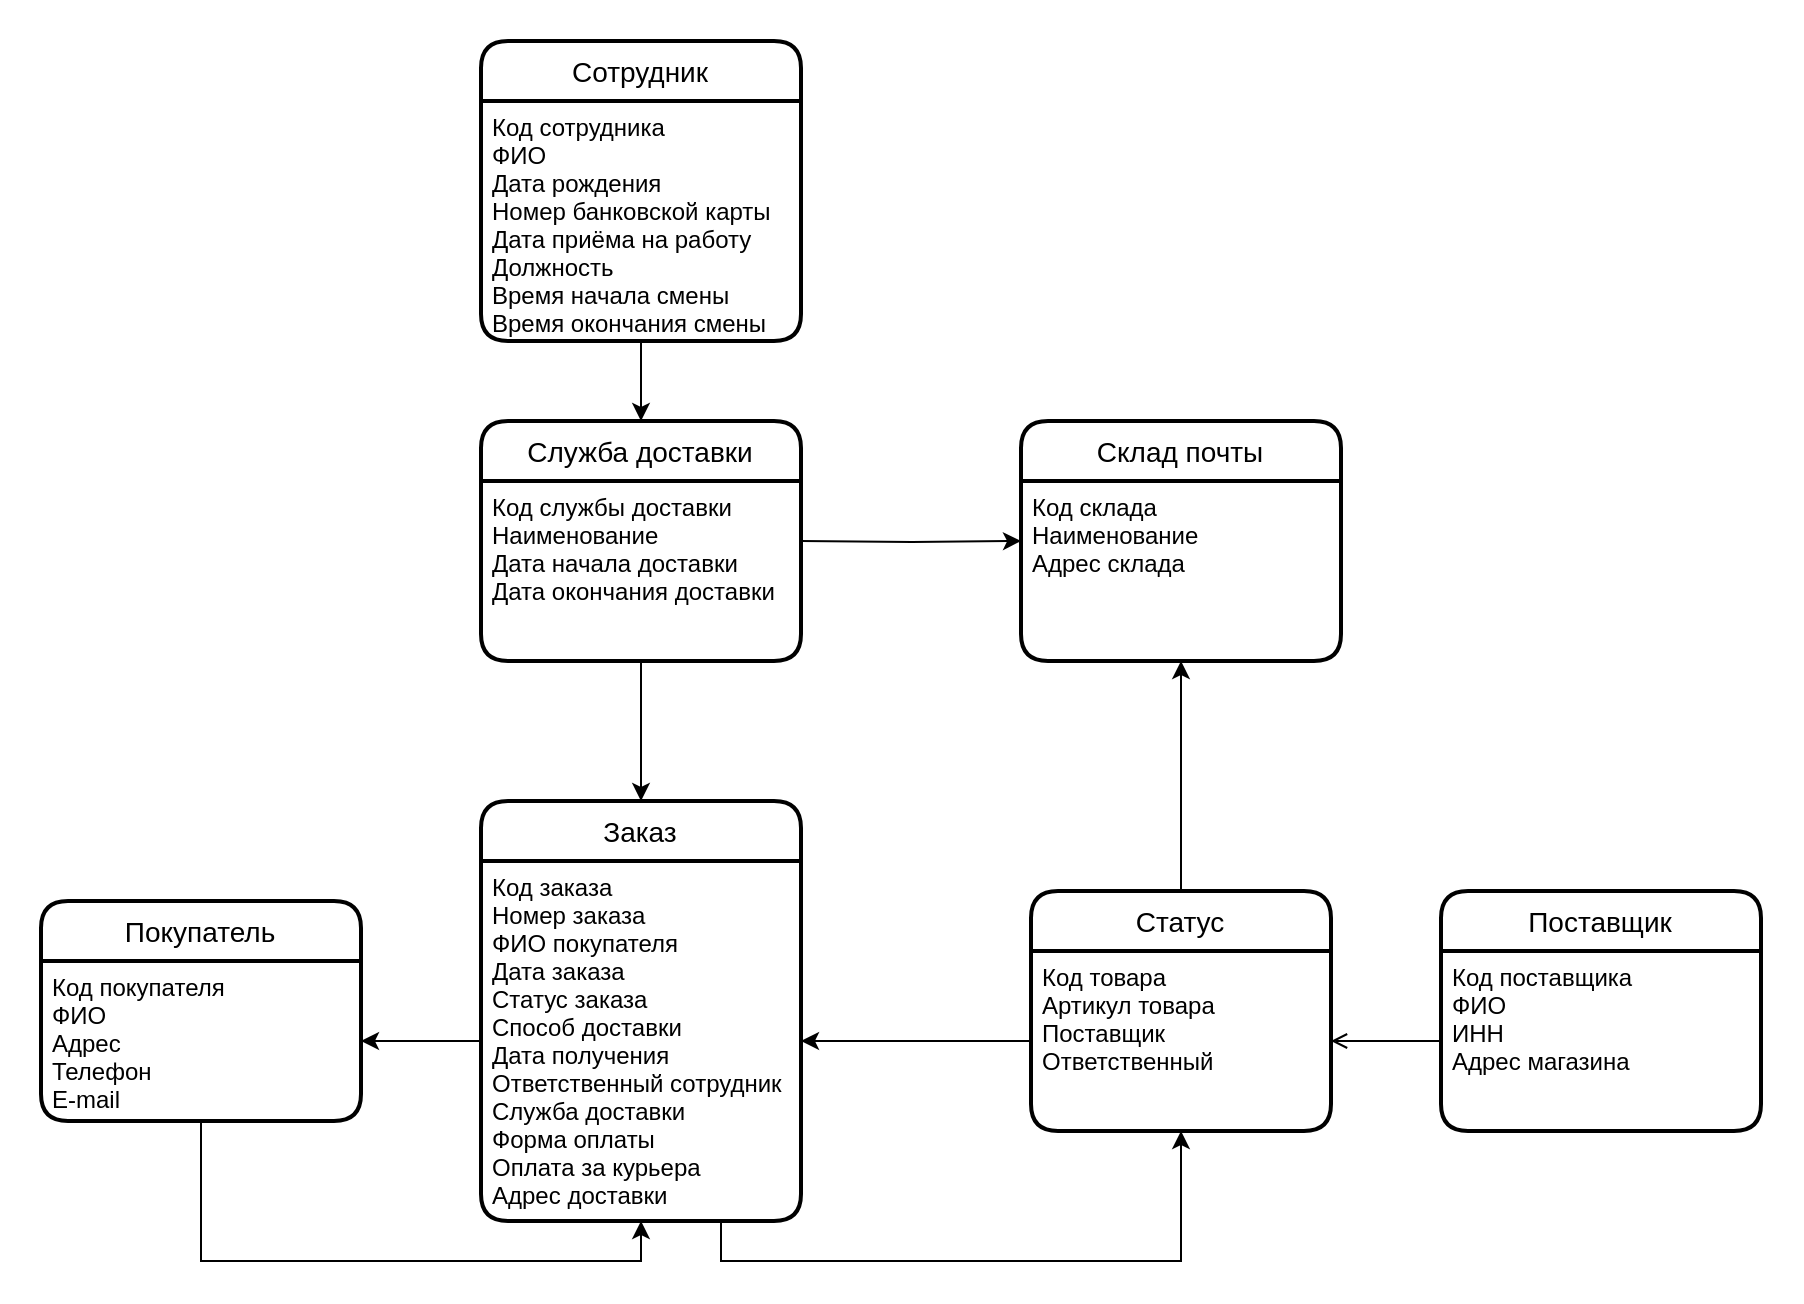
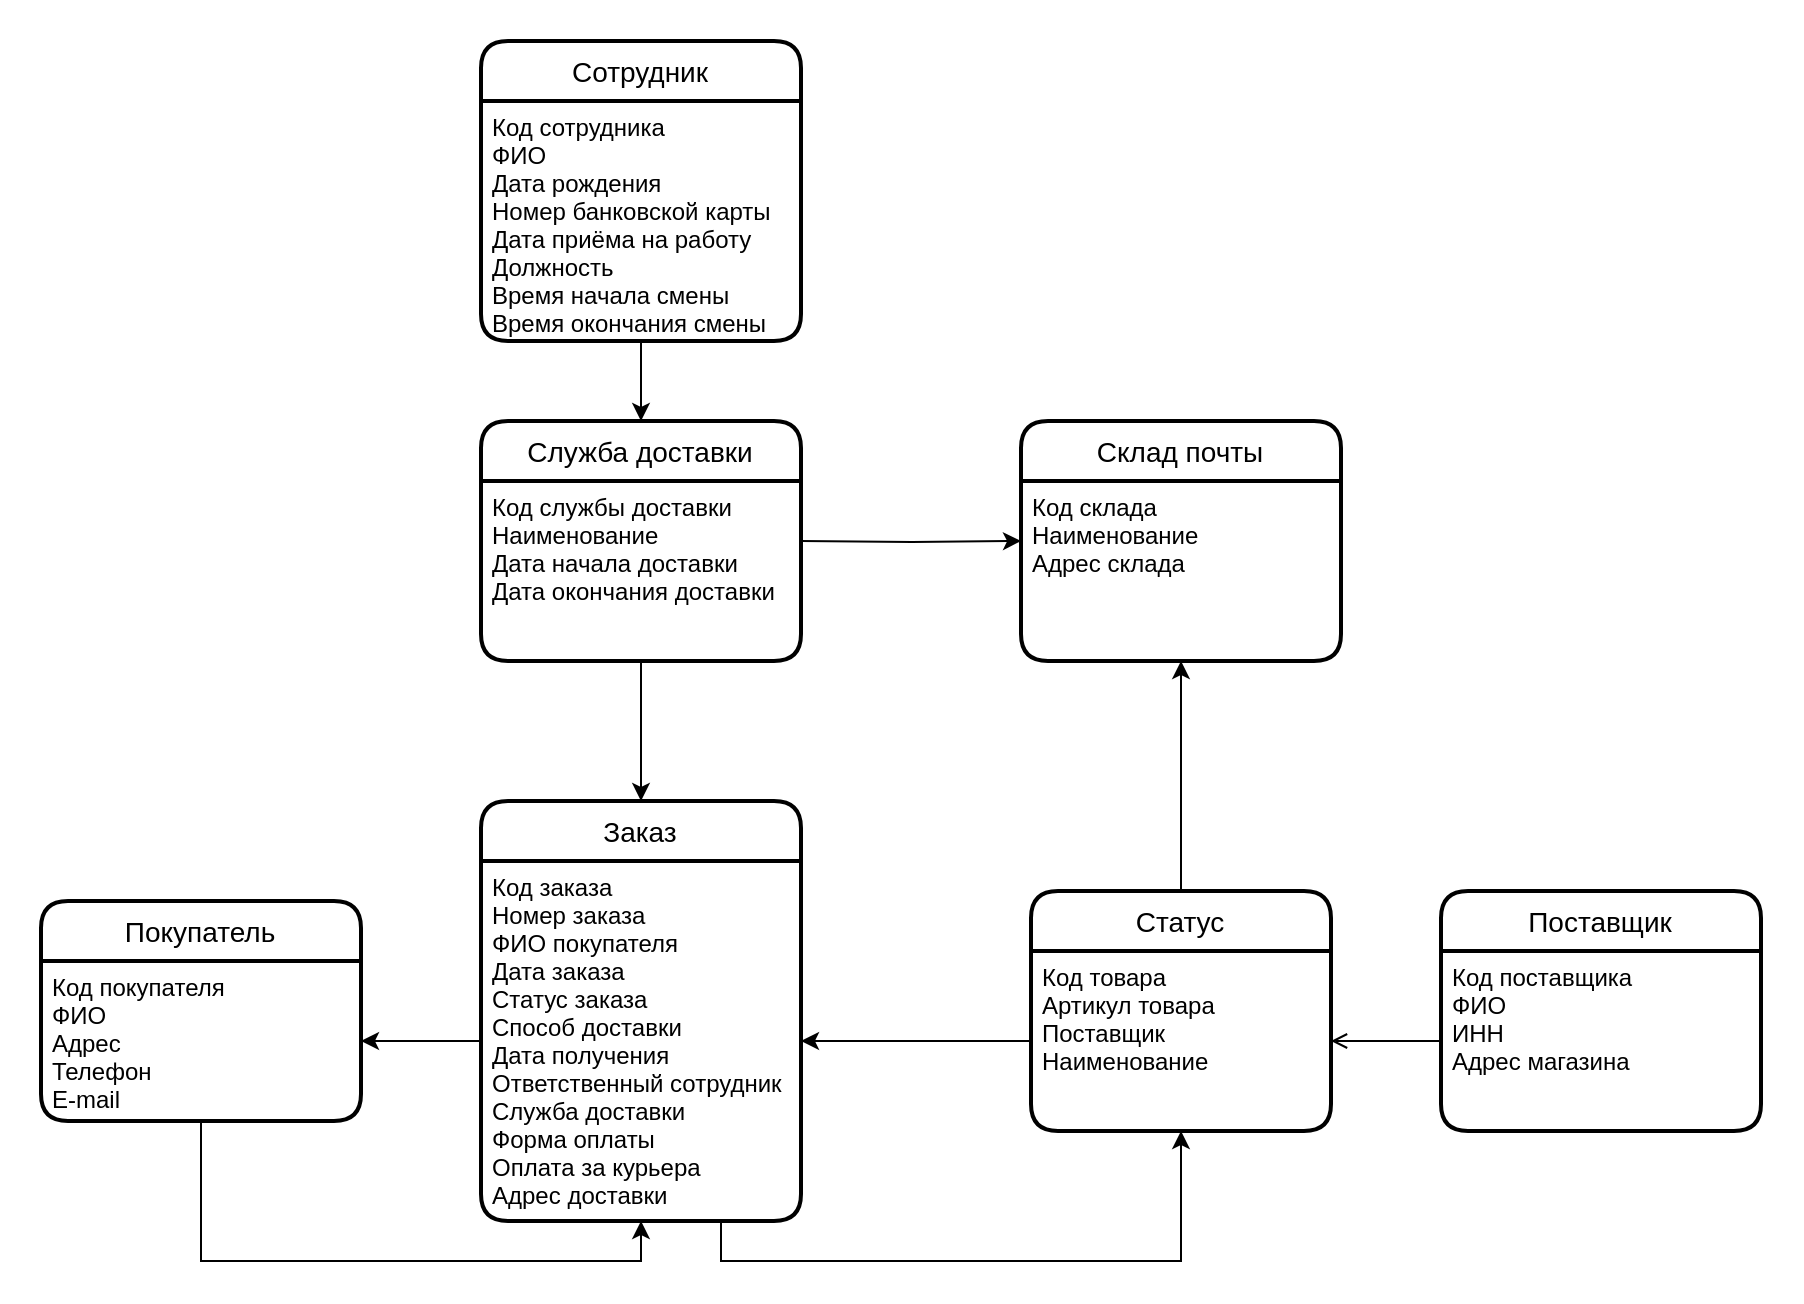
(1106, 978) -> (1106, 978)
